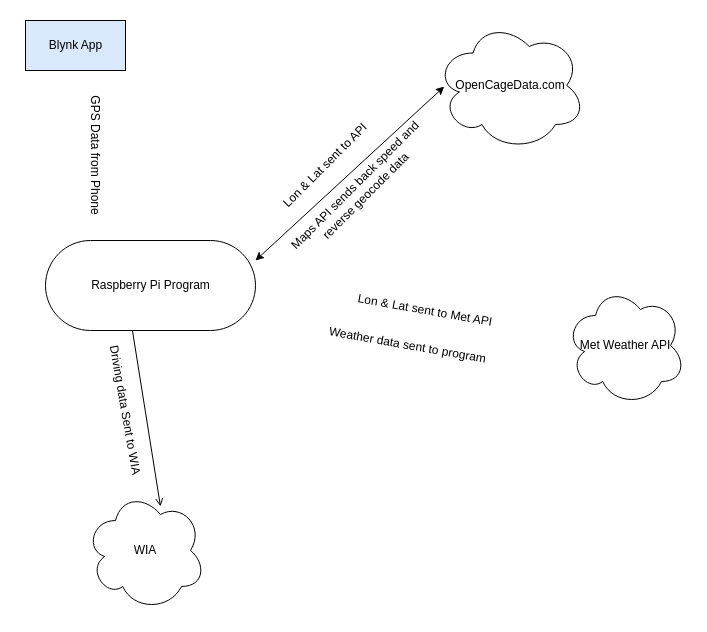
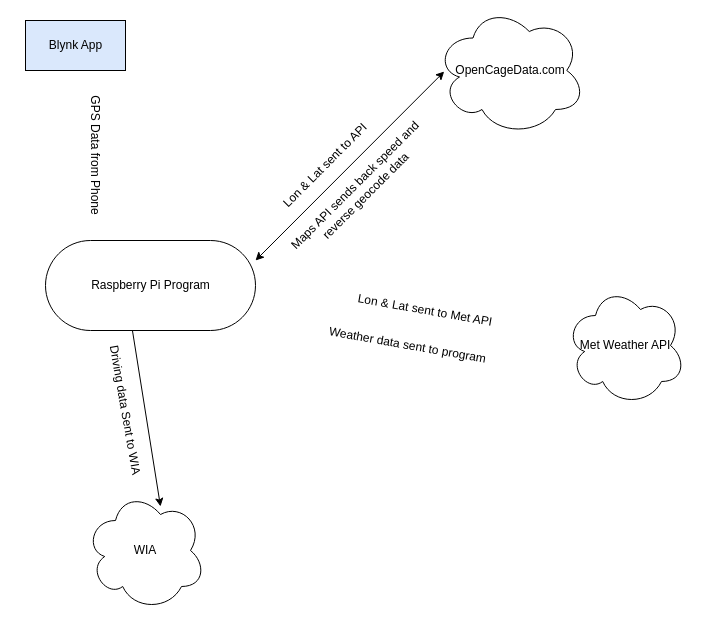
(511, 86) -> (511, 71)
(159, 499) -> (159, 498)
